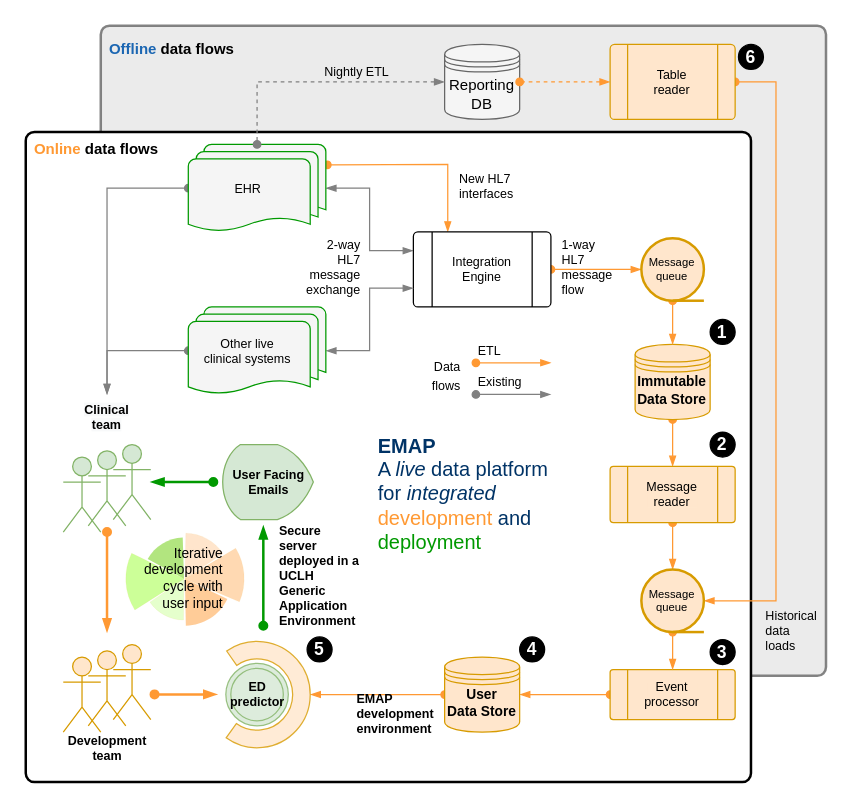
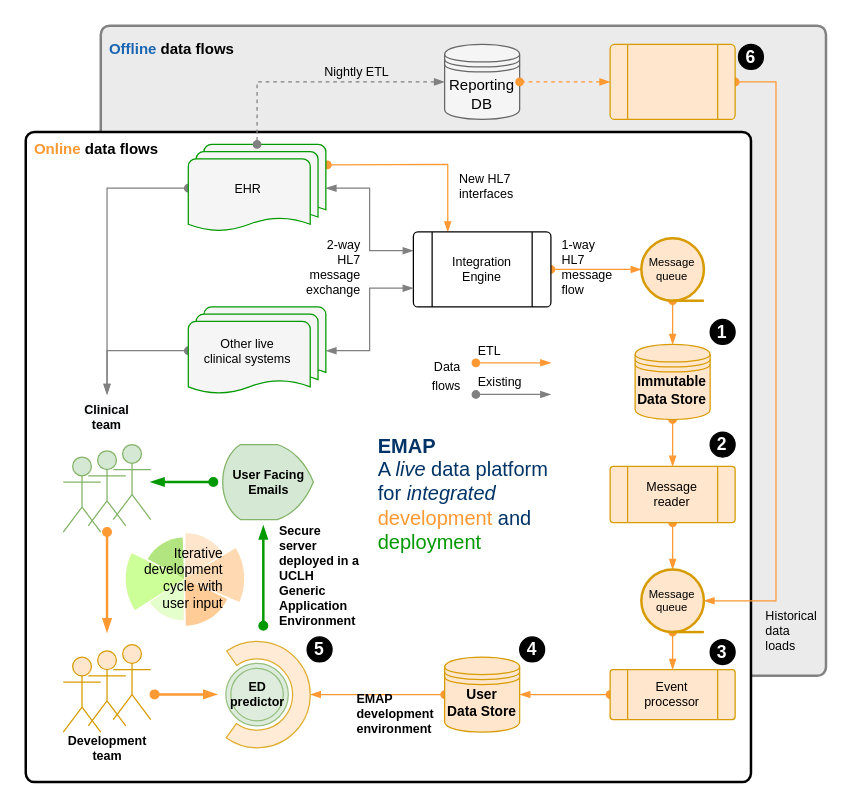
(672, 82) -> none
